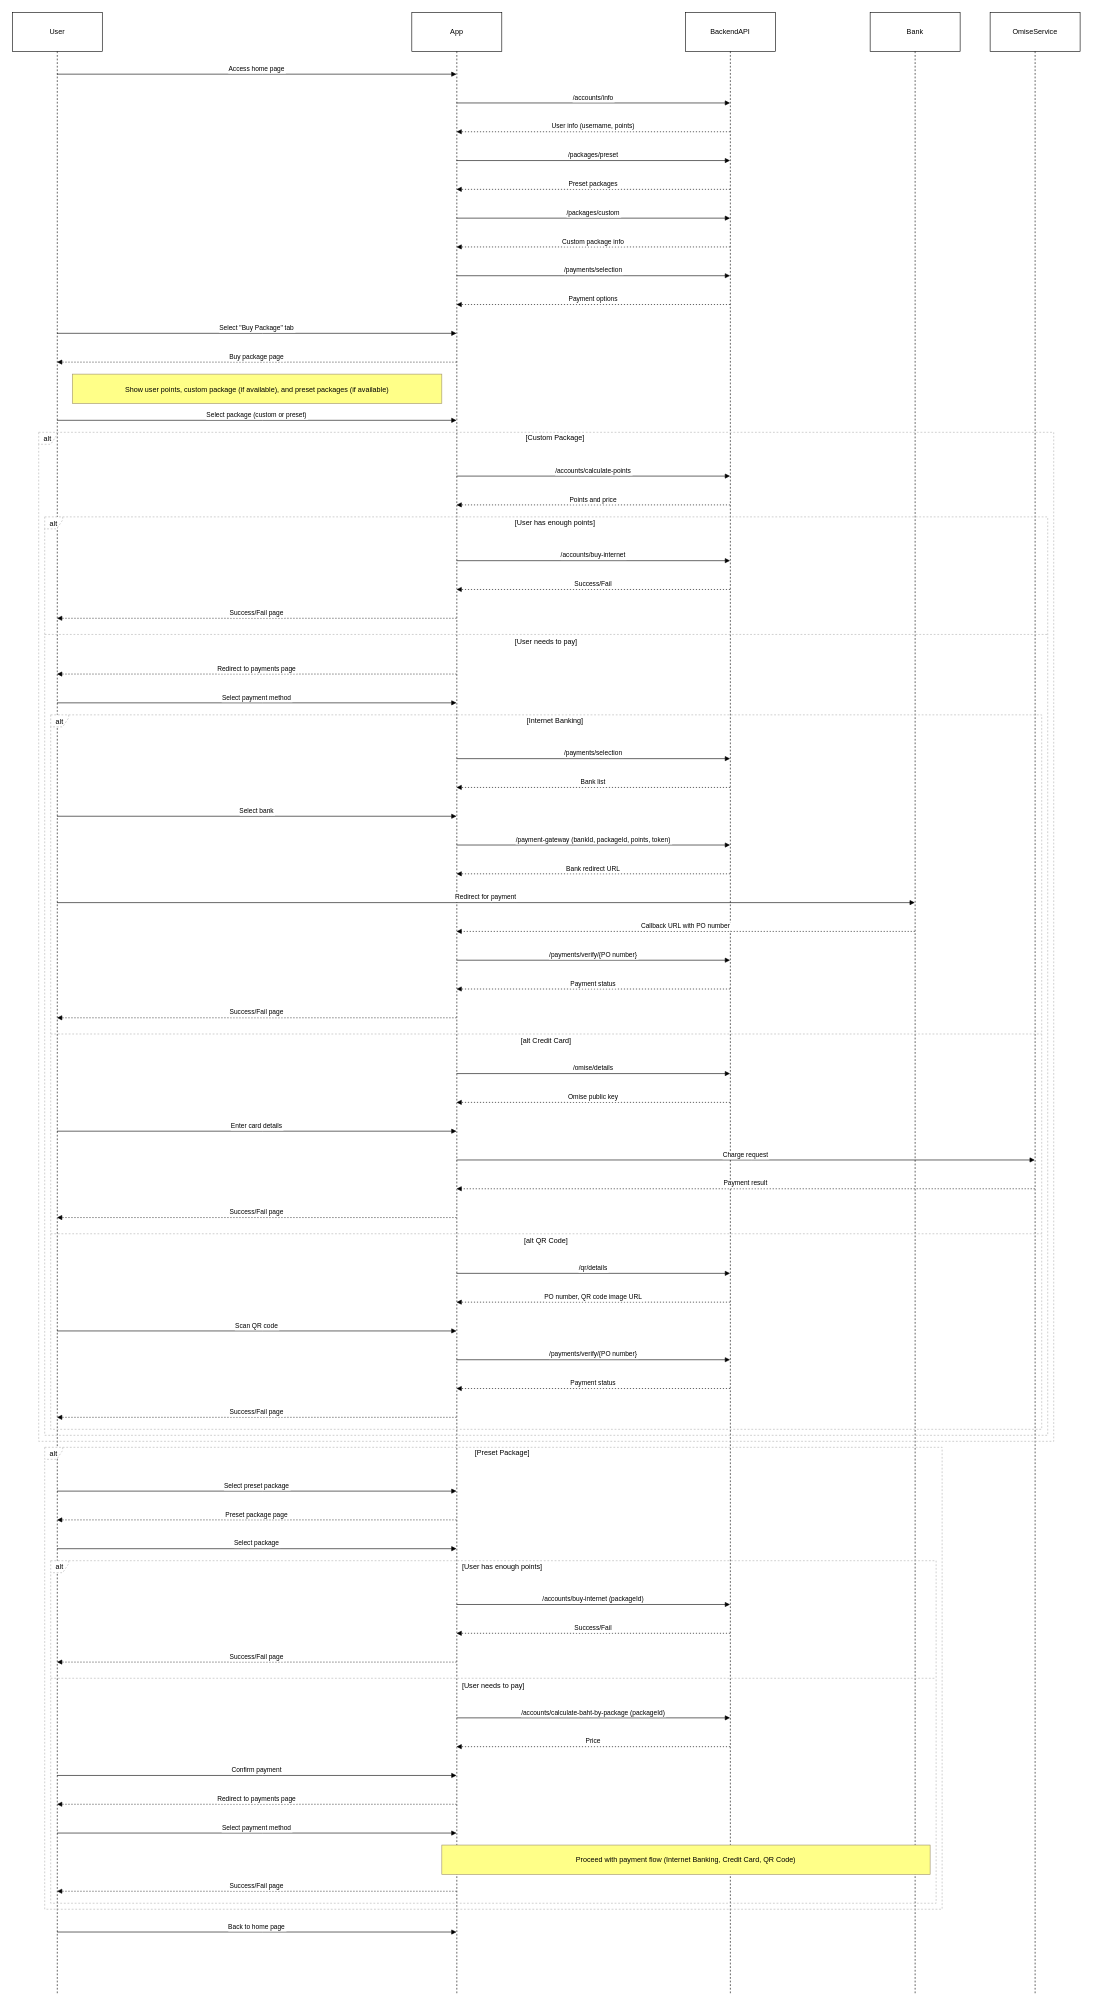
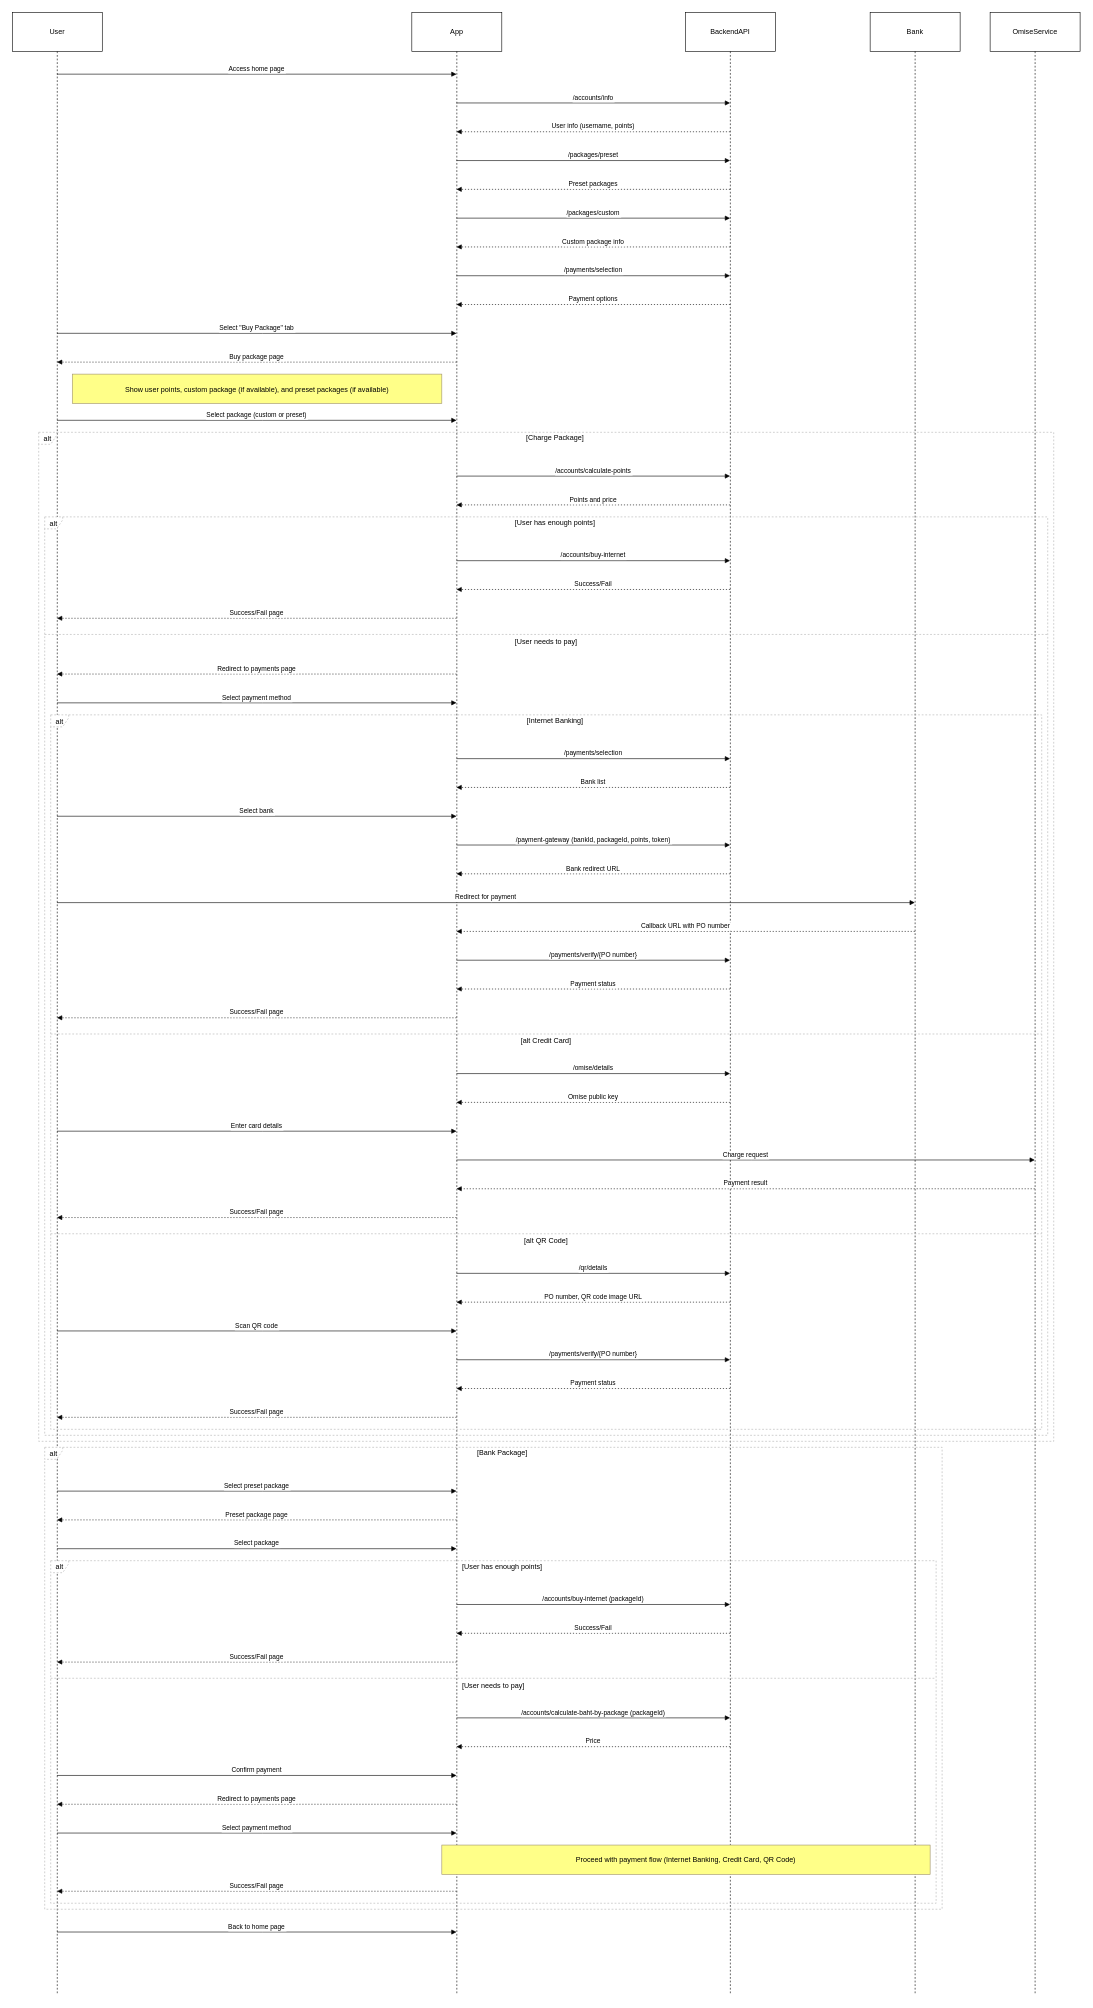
(555, 438) -> (555, 438)
(503, 1454) -> (503, 1454)
